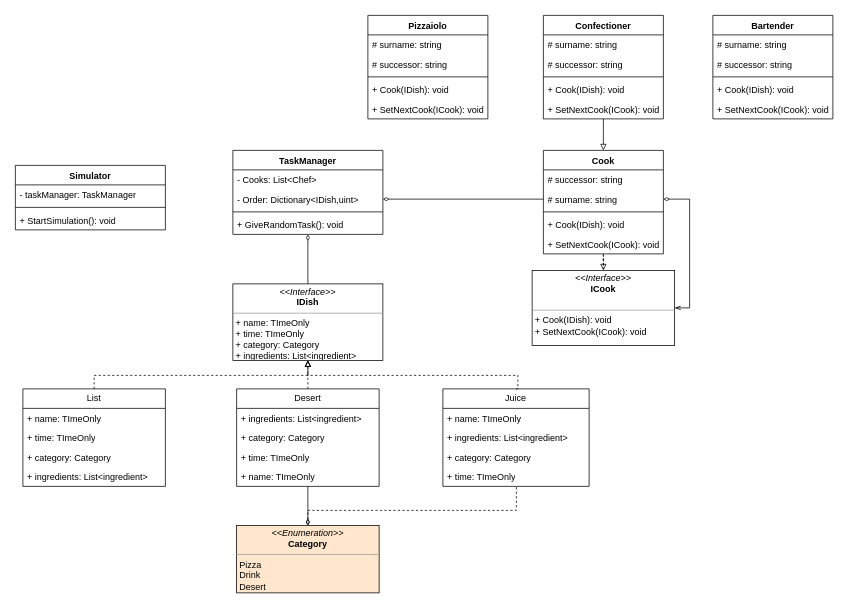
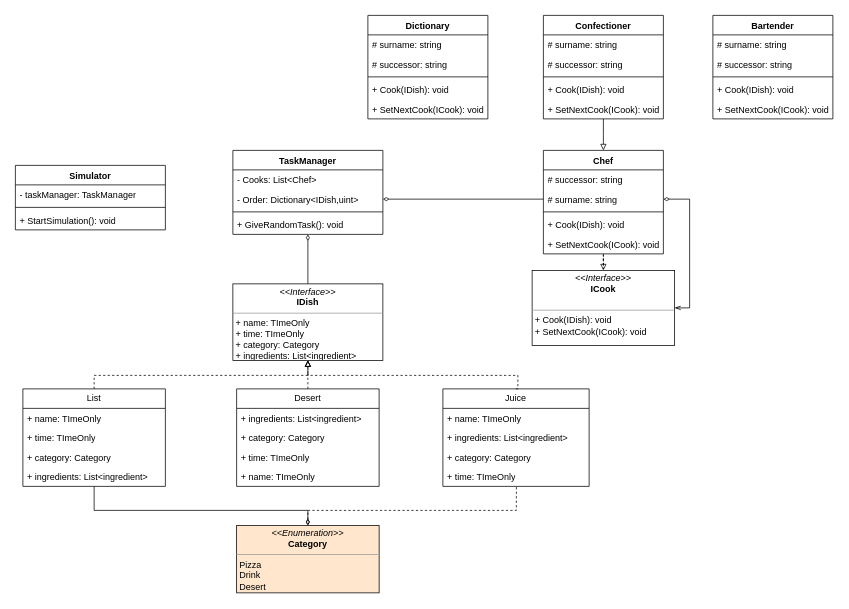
(428, 26) -> (428, 26)
(603, 161) -> (603, 161)
(308, 497) -> none
none -> (187, 510)
